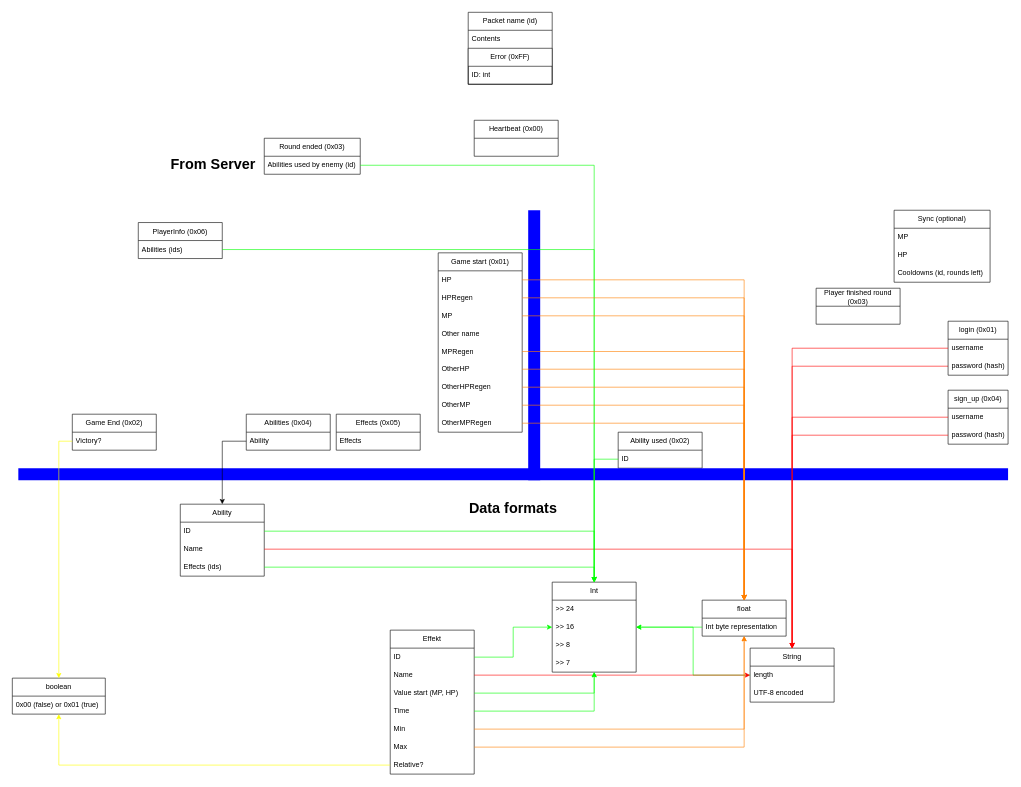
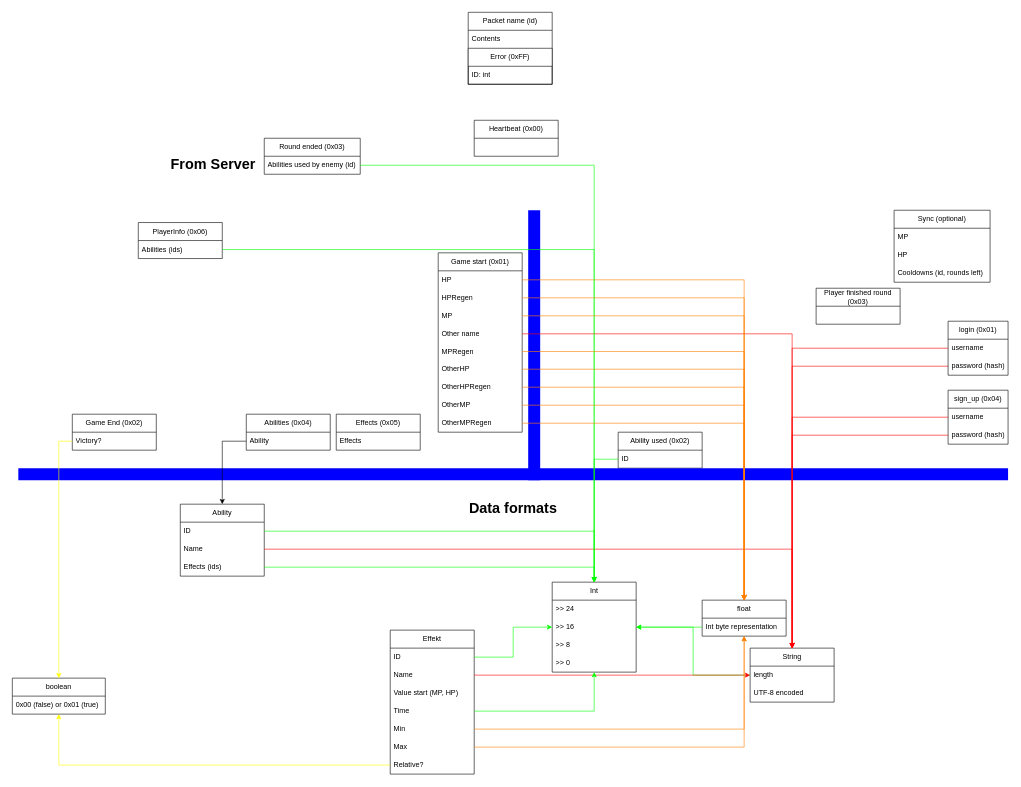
none -> (664, 334)
(563, 663) -> (563, 663)
(534, 693) -> none
